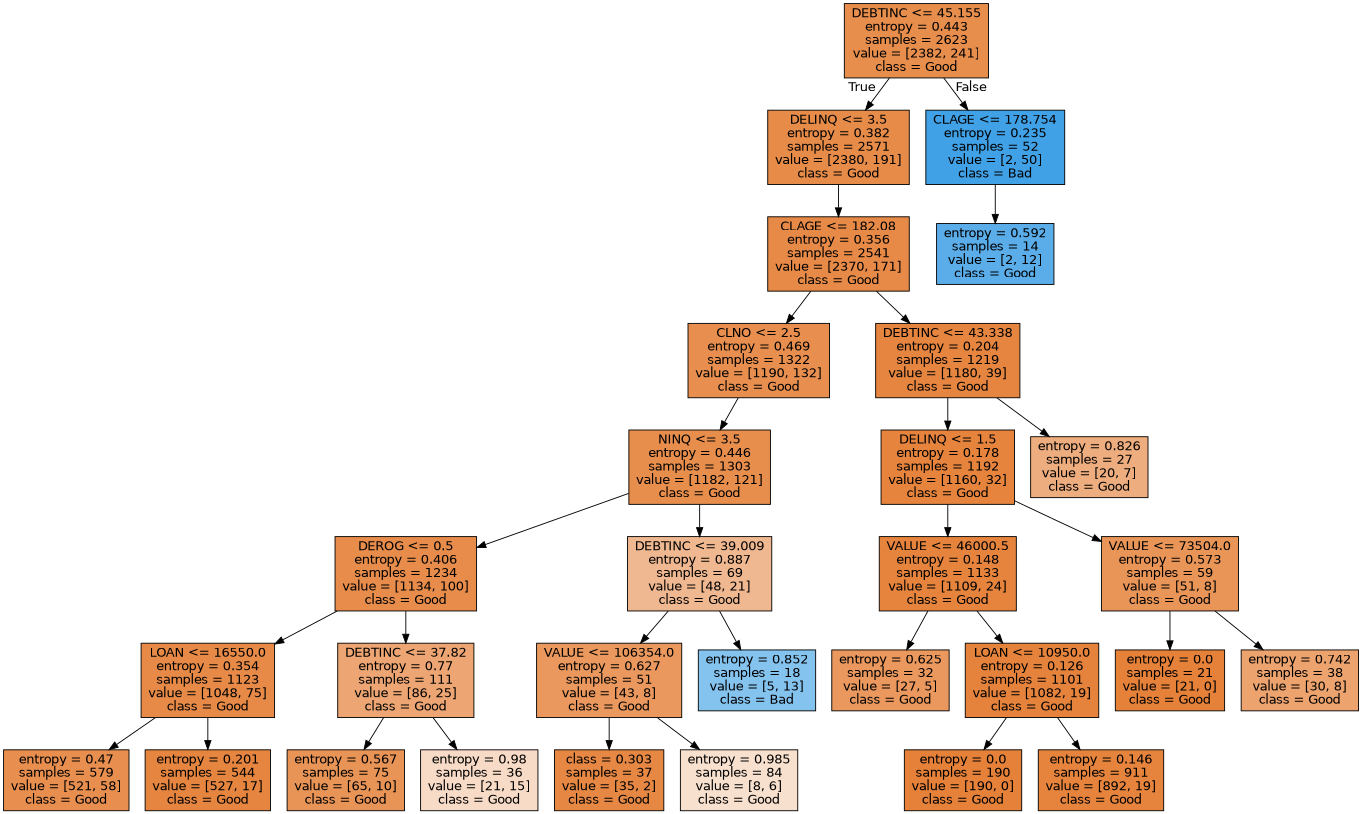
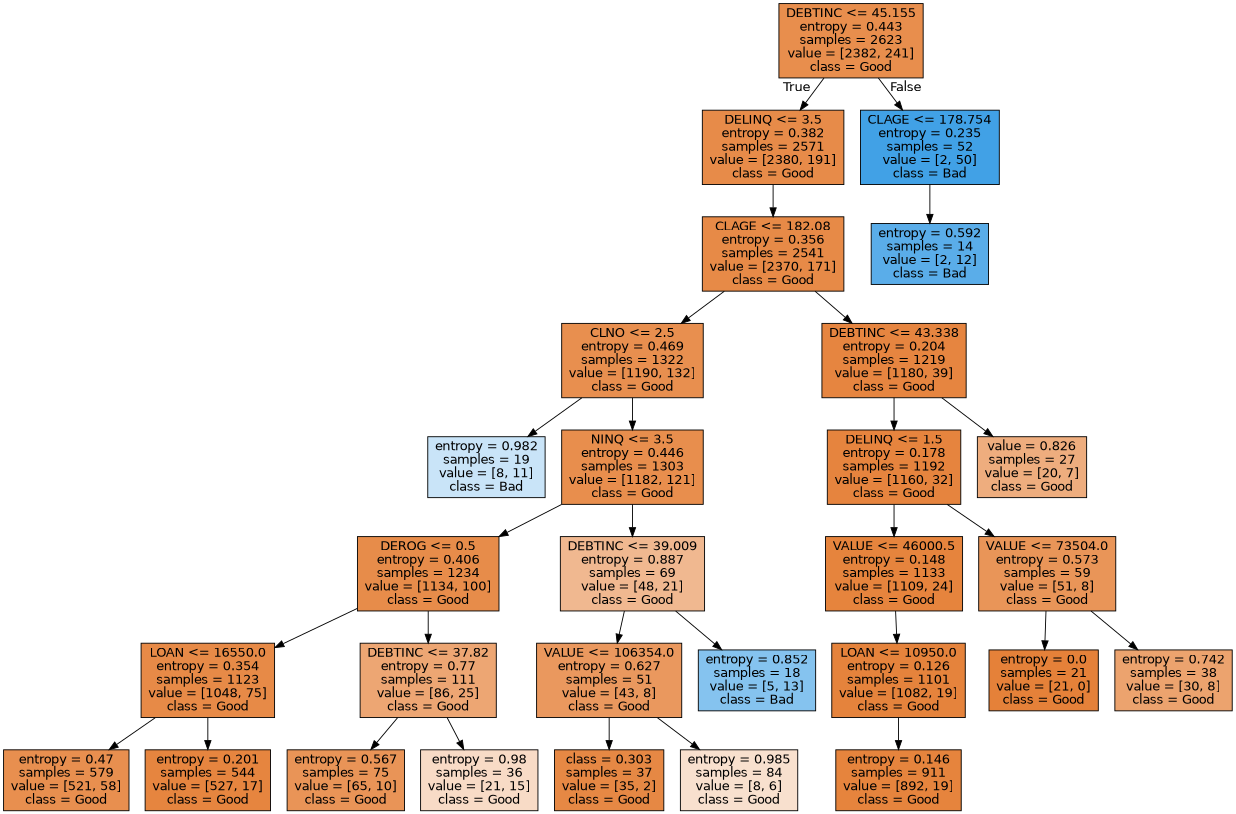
(995, 254) -> (930, 254)
none -> (486, 467)
(1089, 467) -> (1032, 467)
(890, 680) -> none
(963, 780) -> none
